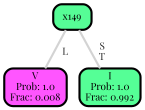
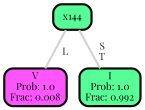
(72, 17) -> (72, 17)
